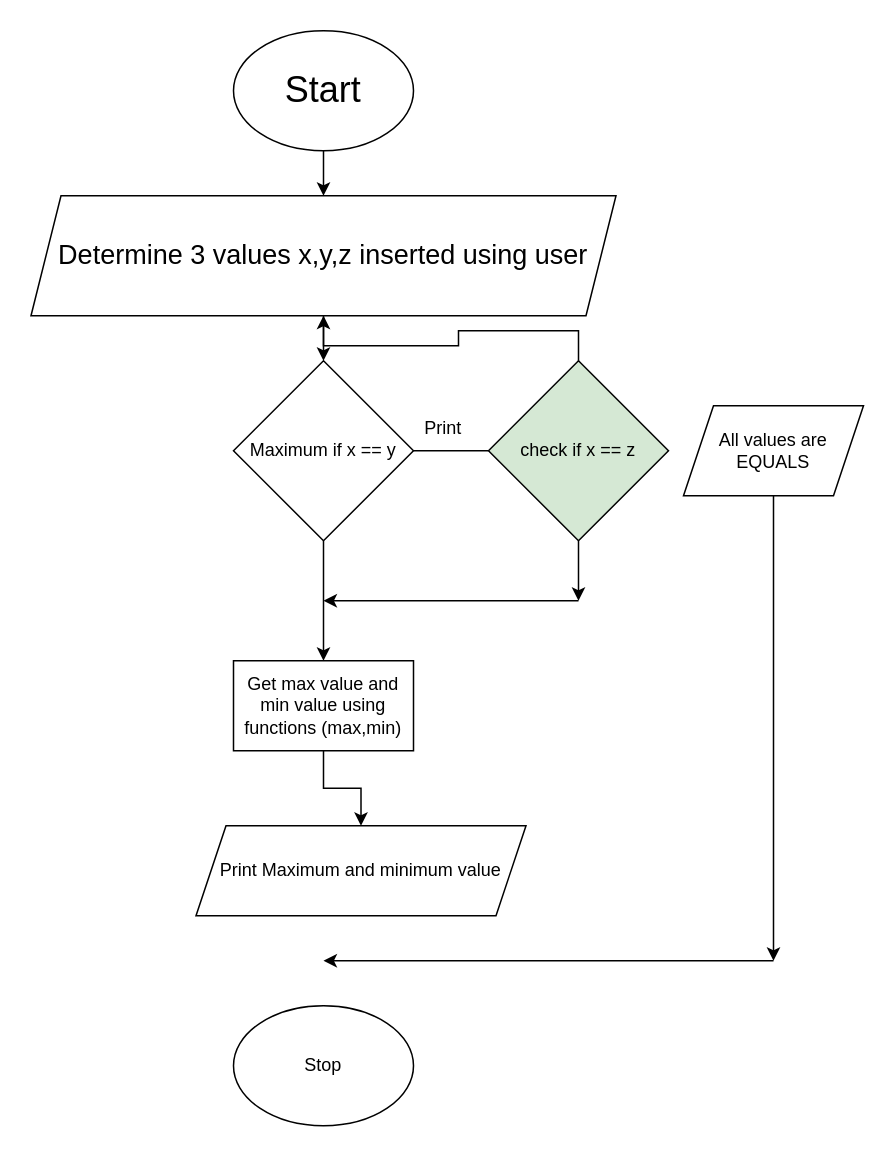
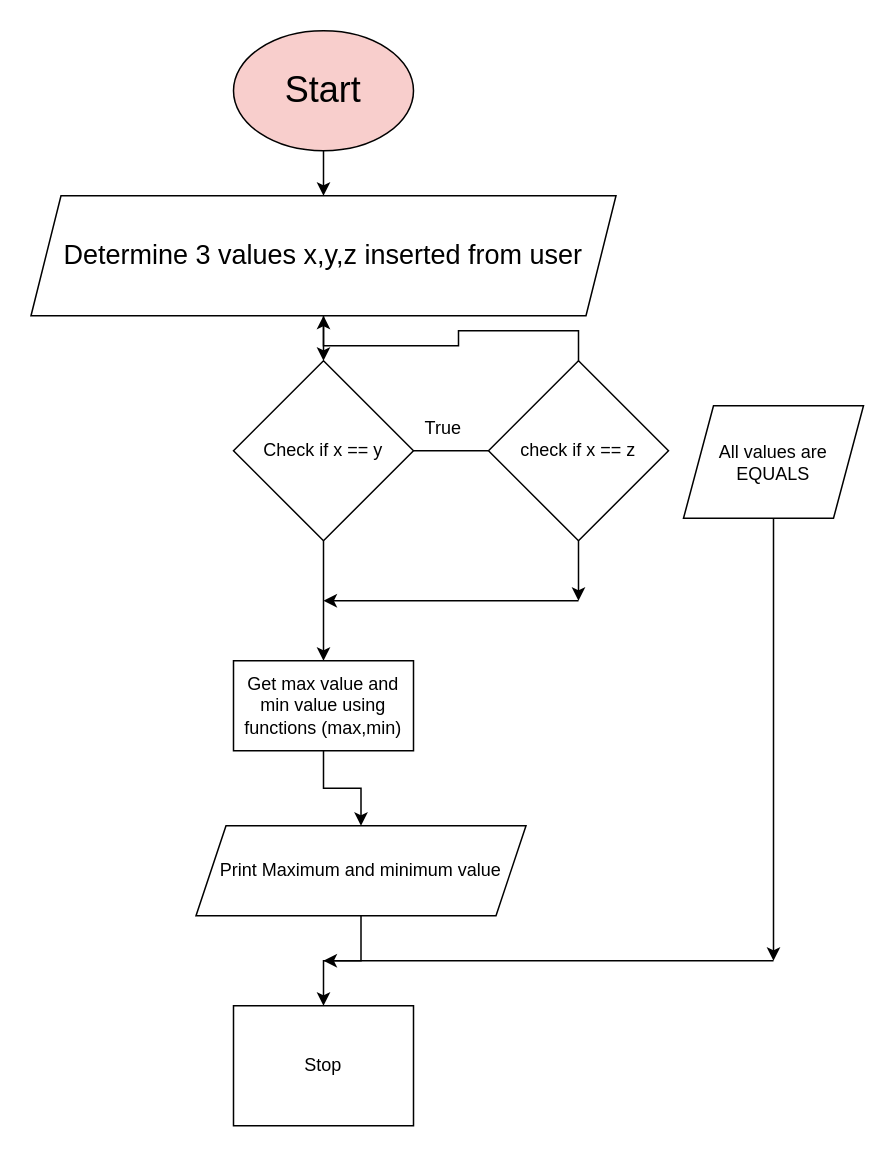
(323, 91) -> (323, 91)
(323, 256) -> (323, 256)
(443, 428) -> (443, 428)
(323, 451) -> (323, 451)
(578, 451) -> (578, 451)
(773, 451) -> (773, 462)
none -> (361, 936)
(323, 1066) -> (323, 1066)
